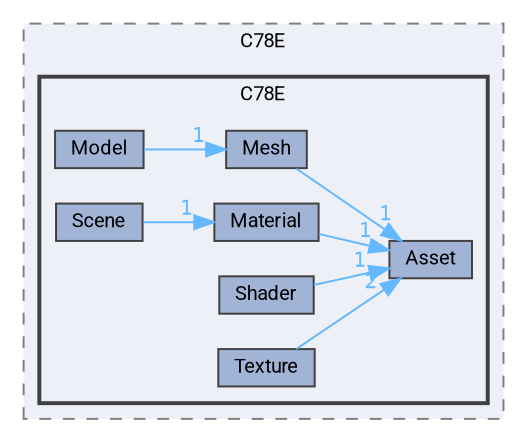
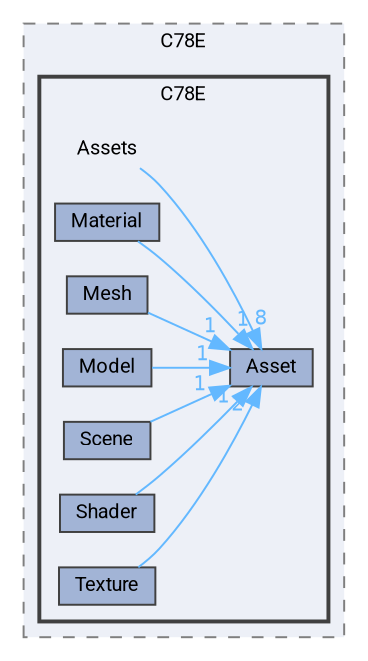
none -> (107, 149)
(175, 149) -> (181, 368)
(169, 222) -> (181, 408)
